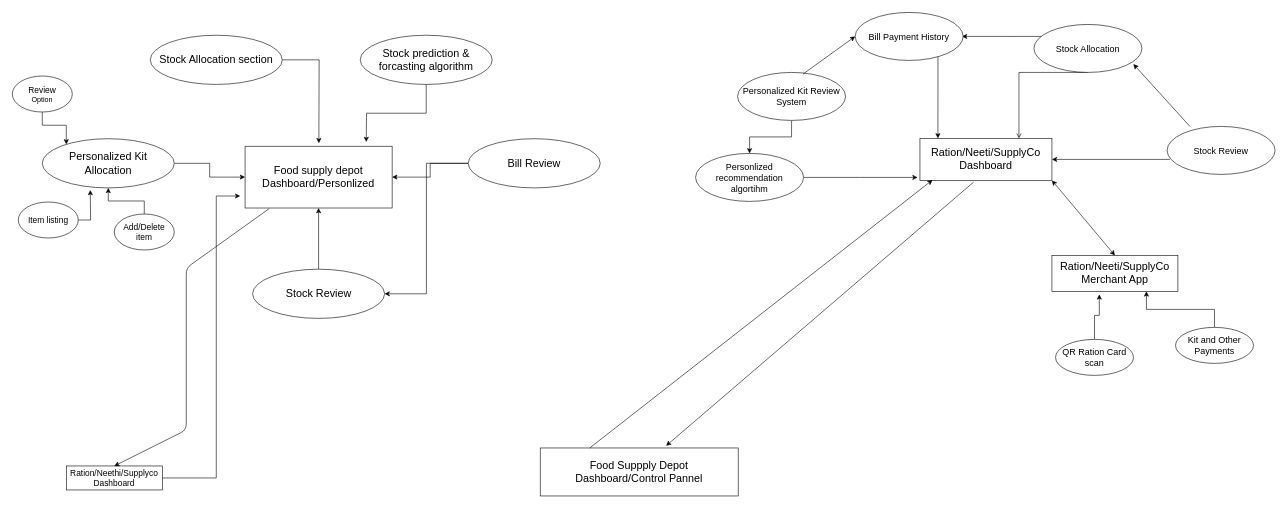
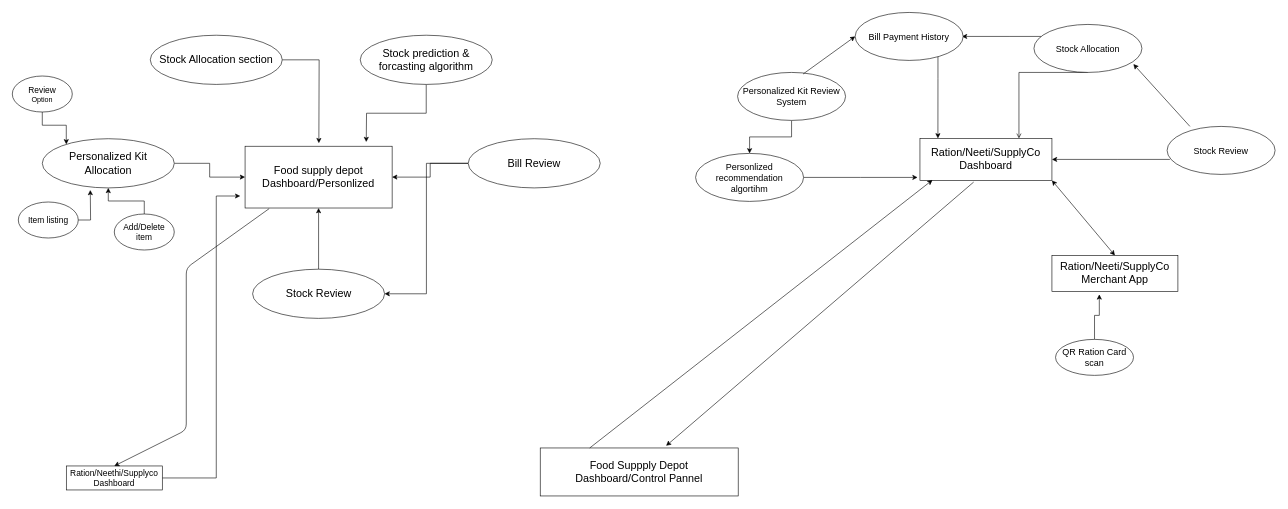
(1183, 309) -> none
(1215, 345) -> none
